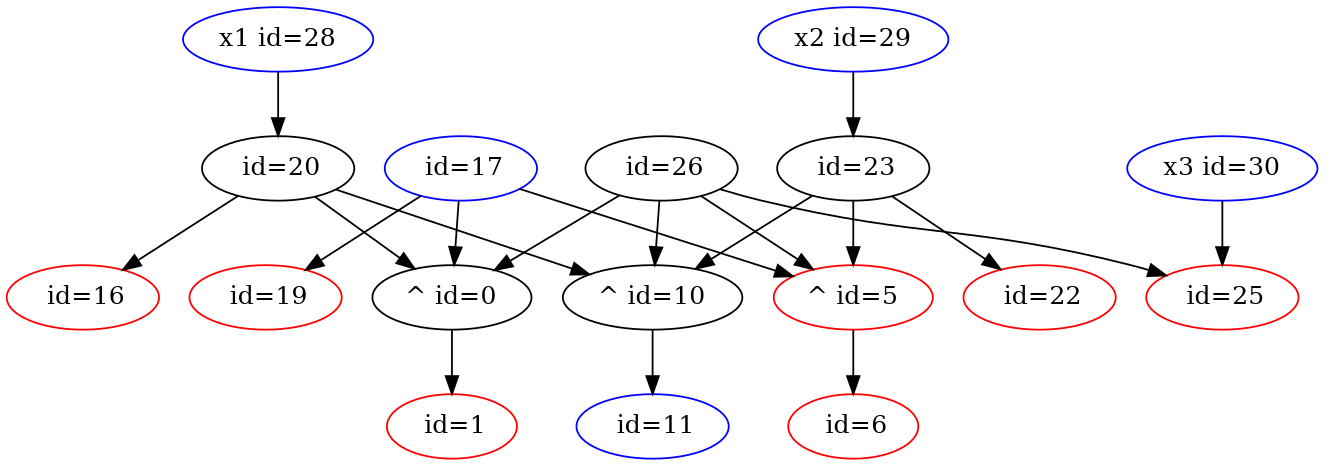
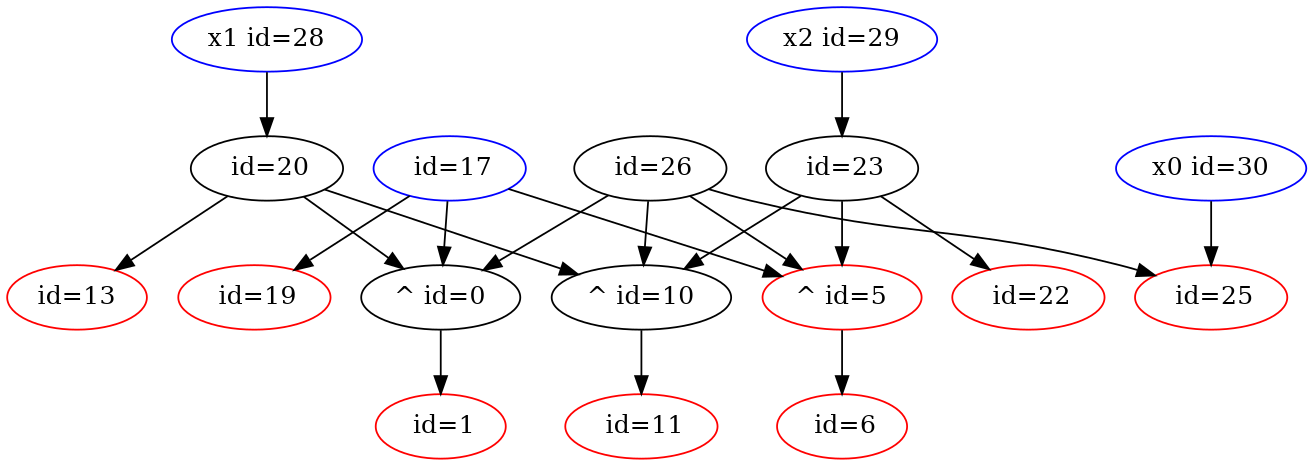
(1222, 168) -> (1211, 168)
(83, 297) -> (77, 297)
(653, 426) -> (641, 426)
